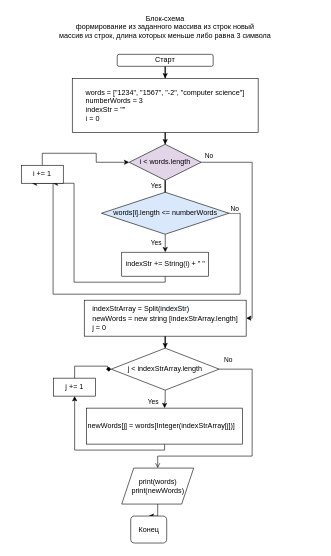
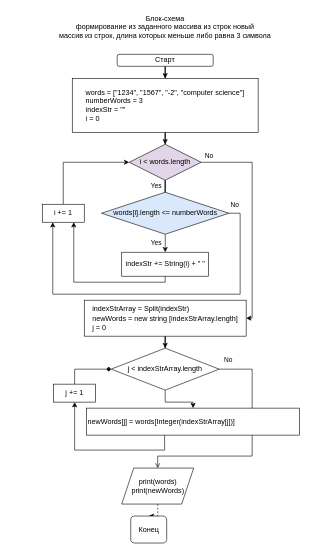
(42, 174) -> (63, 213)
(75, 387) -> (75, 393)
(165, 426) -> (193, 422)
(158, 511) -> (158, 511)
